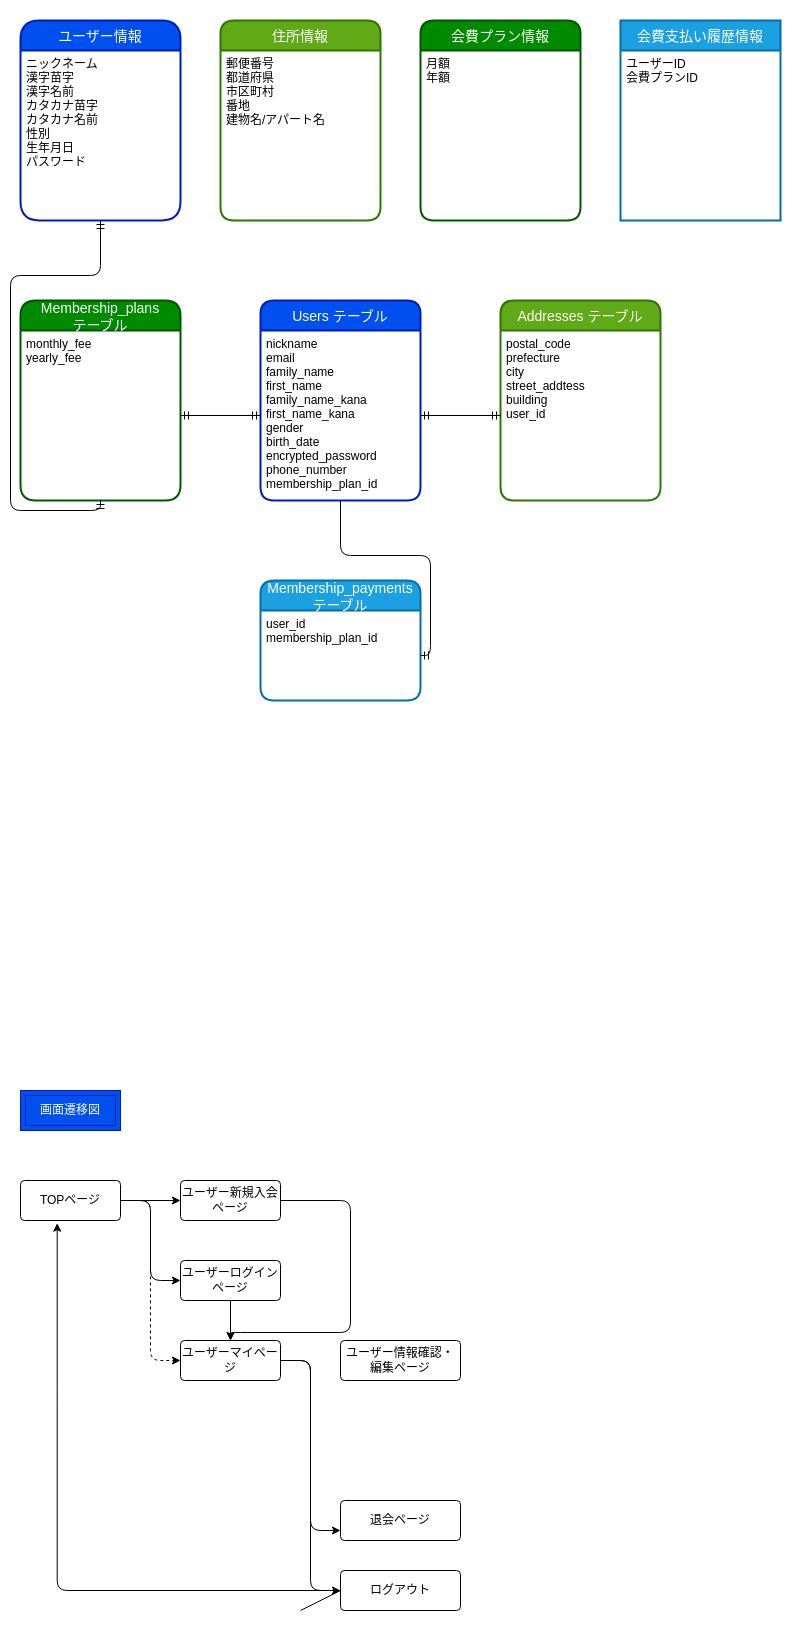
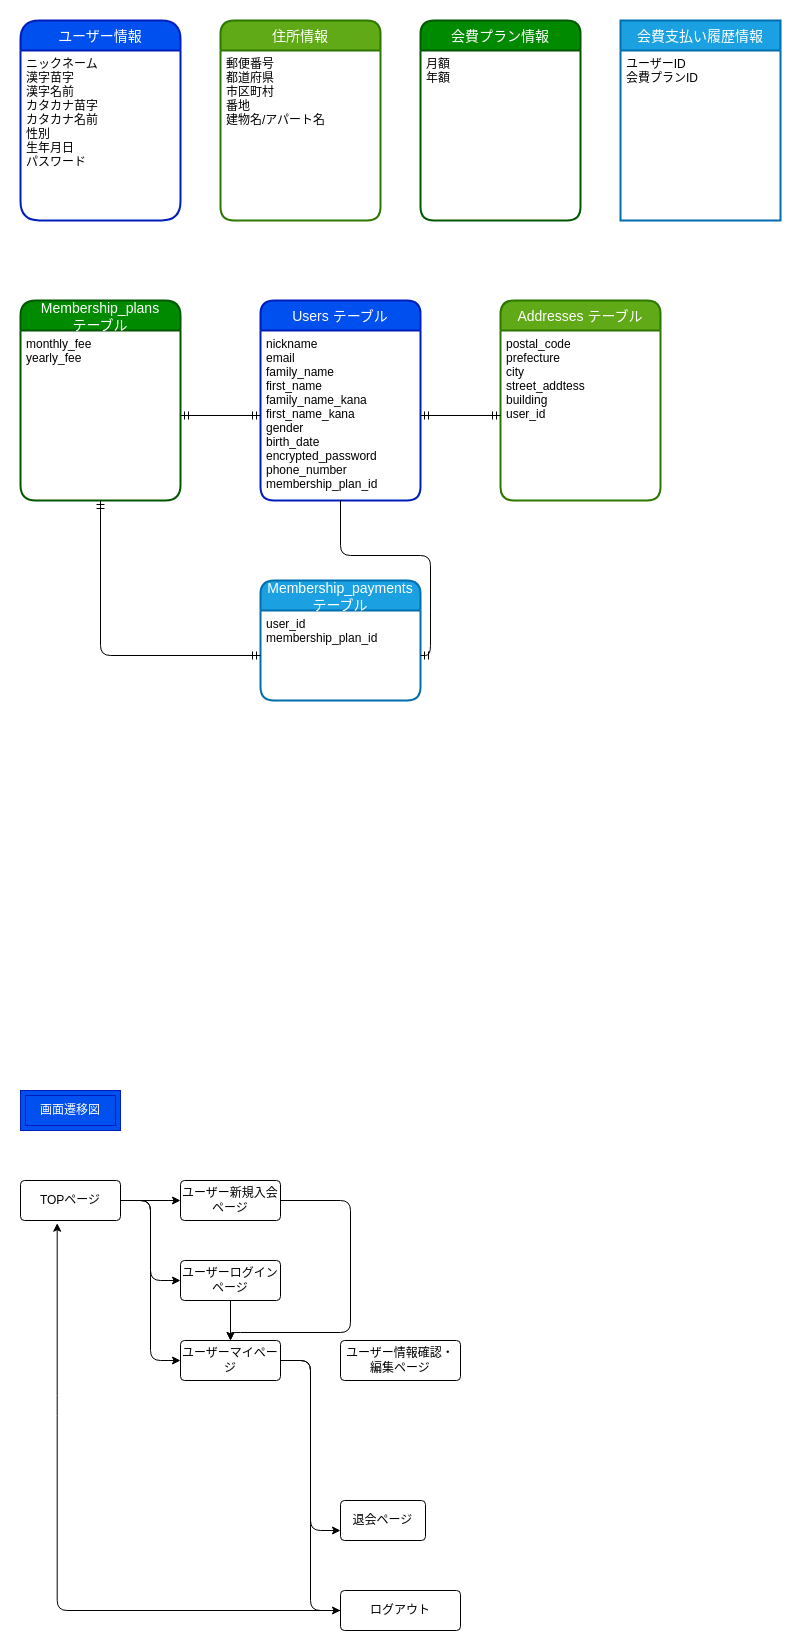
(11, 372) -> (109, 655)
(151, 1325) -> (151, 1325)
(401, 1521) -> (383, 1521)
(401, 1591) -> (401, 1611)
